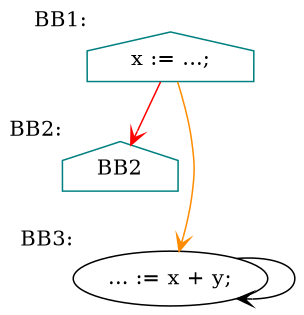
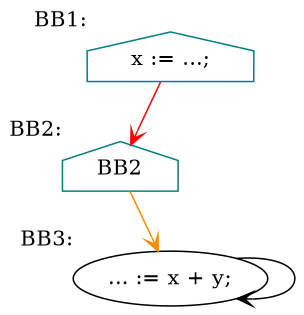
(194, 159) -> (141, 214)
